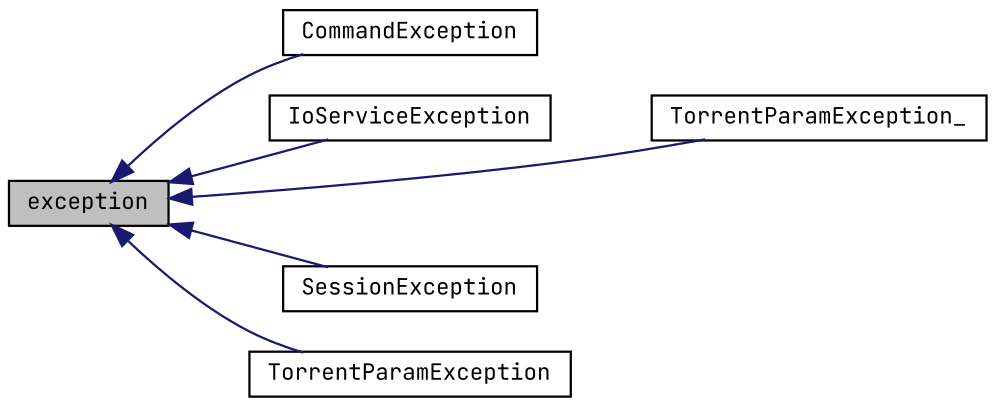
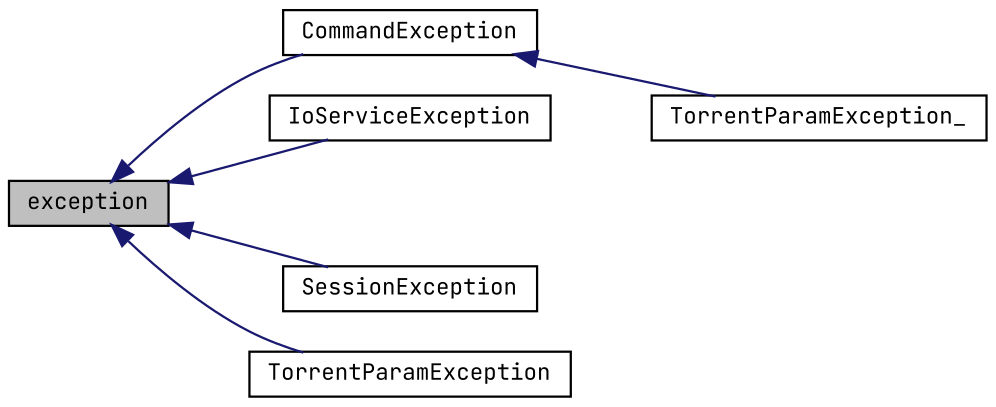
(449, 175) -> (626, 78)
